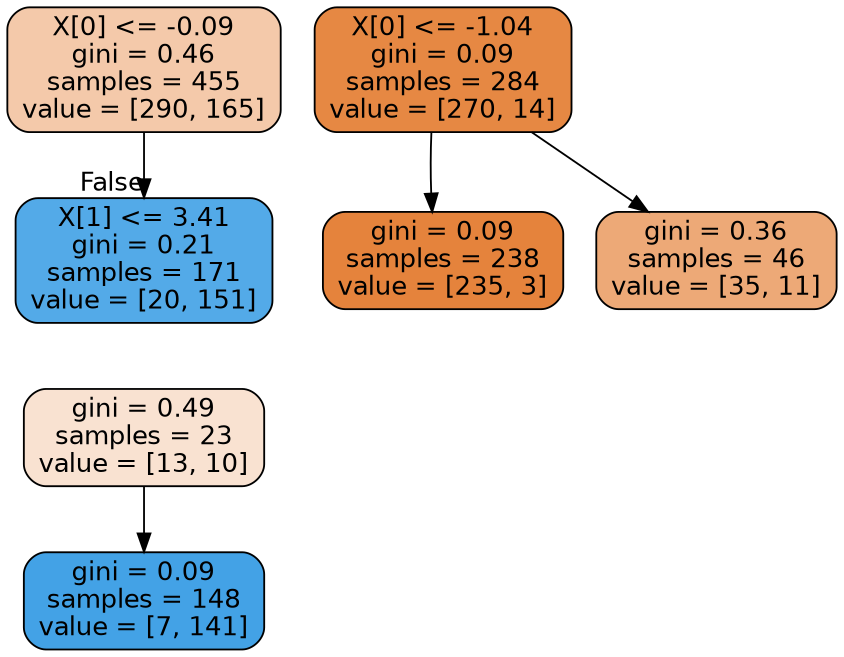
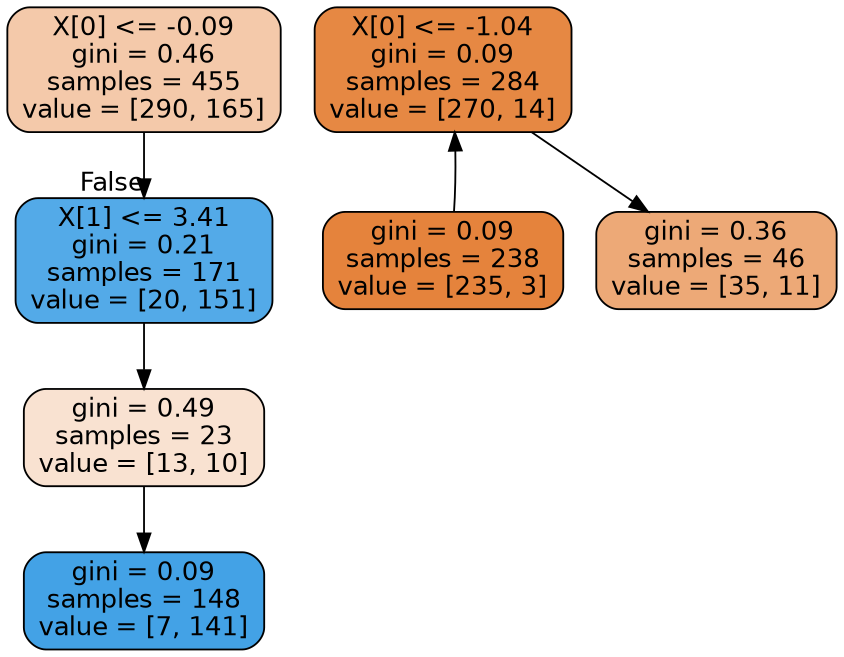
(431, 163) -> (455, 181)
none -> (144, 346)
